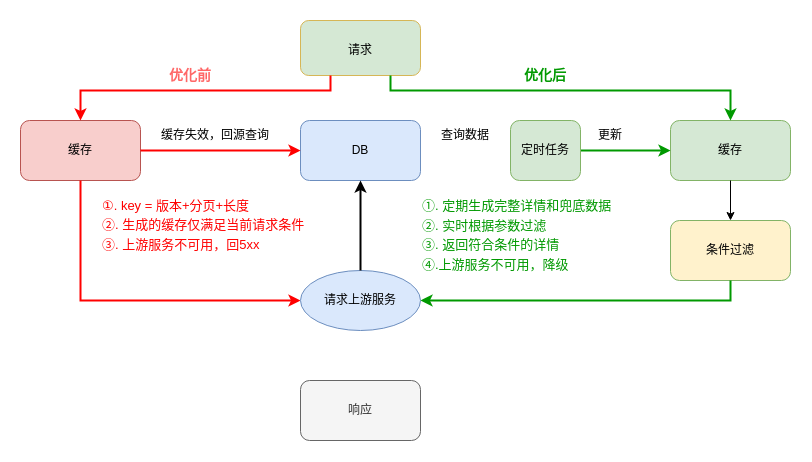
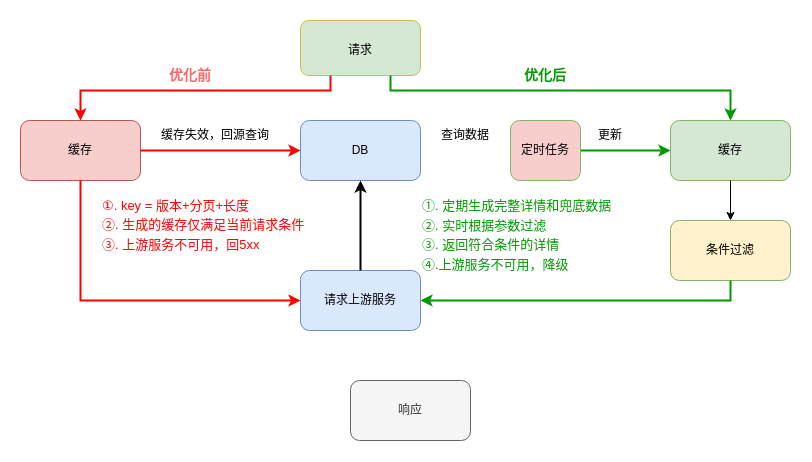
(546, 151) -> (546, 151)
(361, 301) -> (361, 301)
(361, 411) -> (411, 411)
